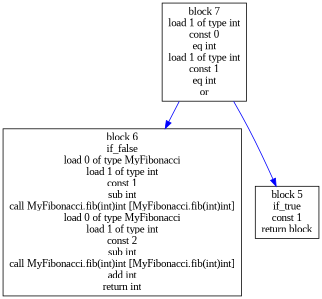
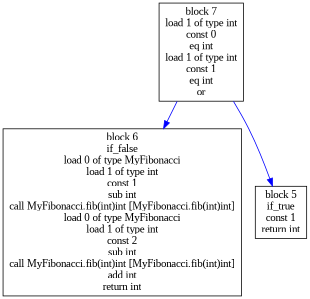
(287, 212) -> (281, 212)
